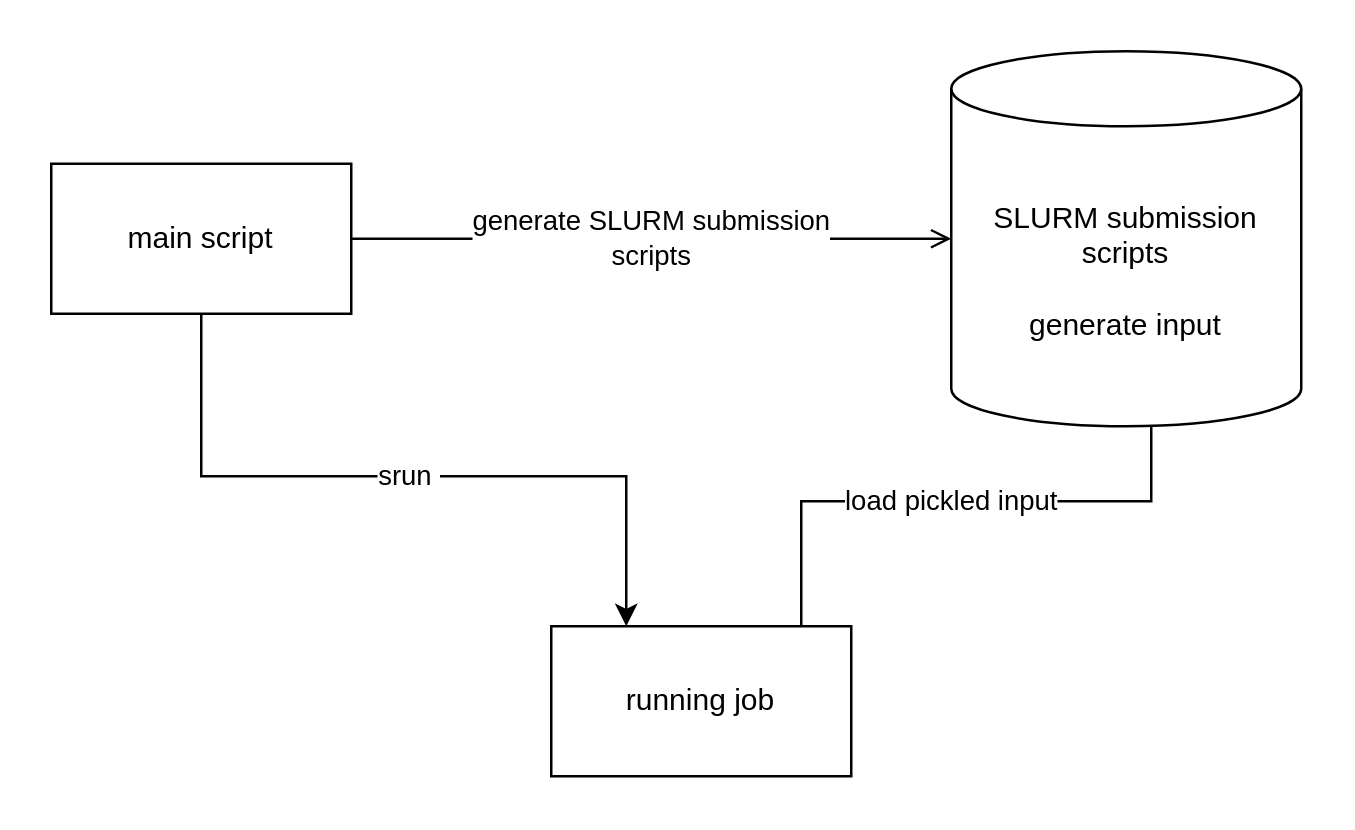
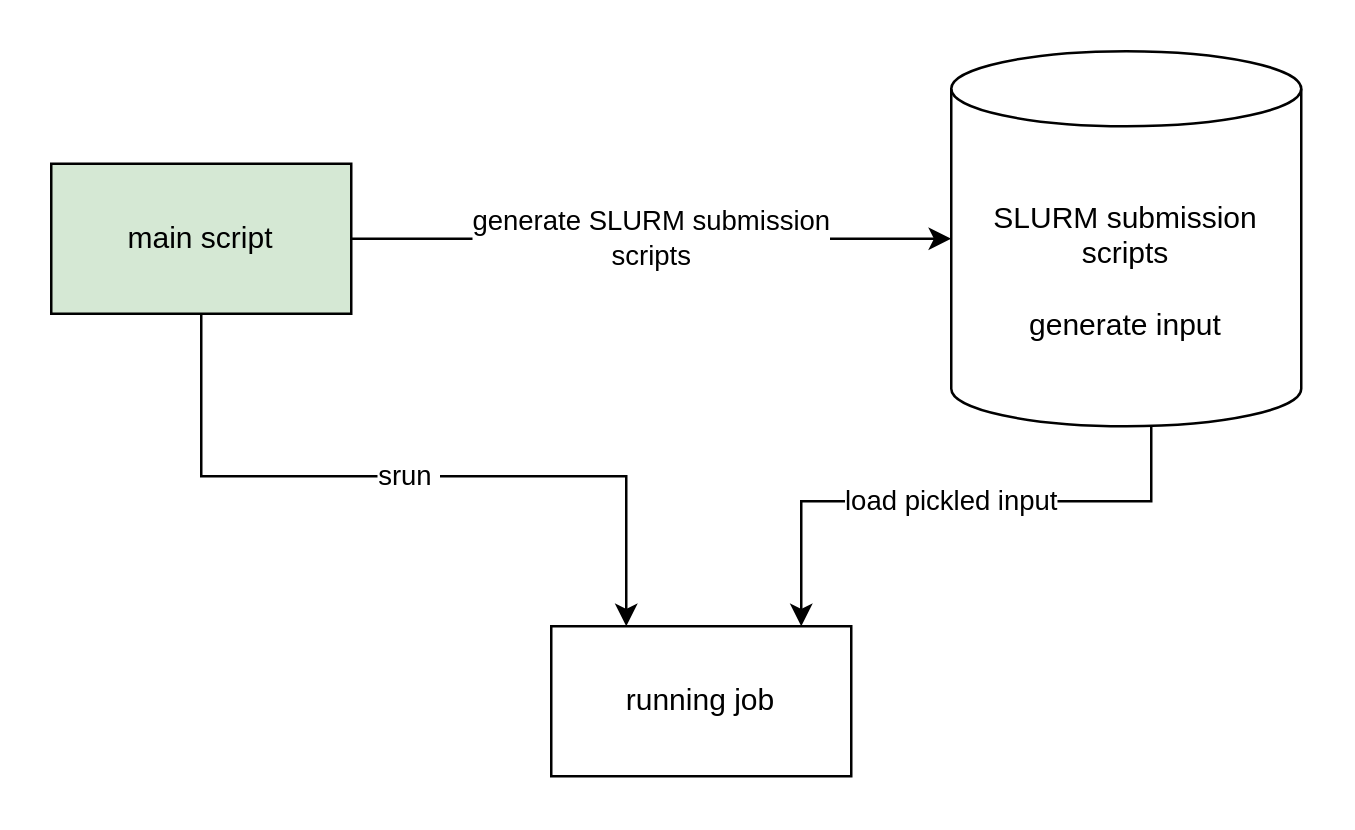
(201, 239) -> (201, 239)
(937, 239) -> (933, 239)
(801, 615) -> (801, 608)
